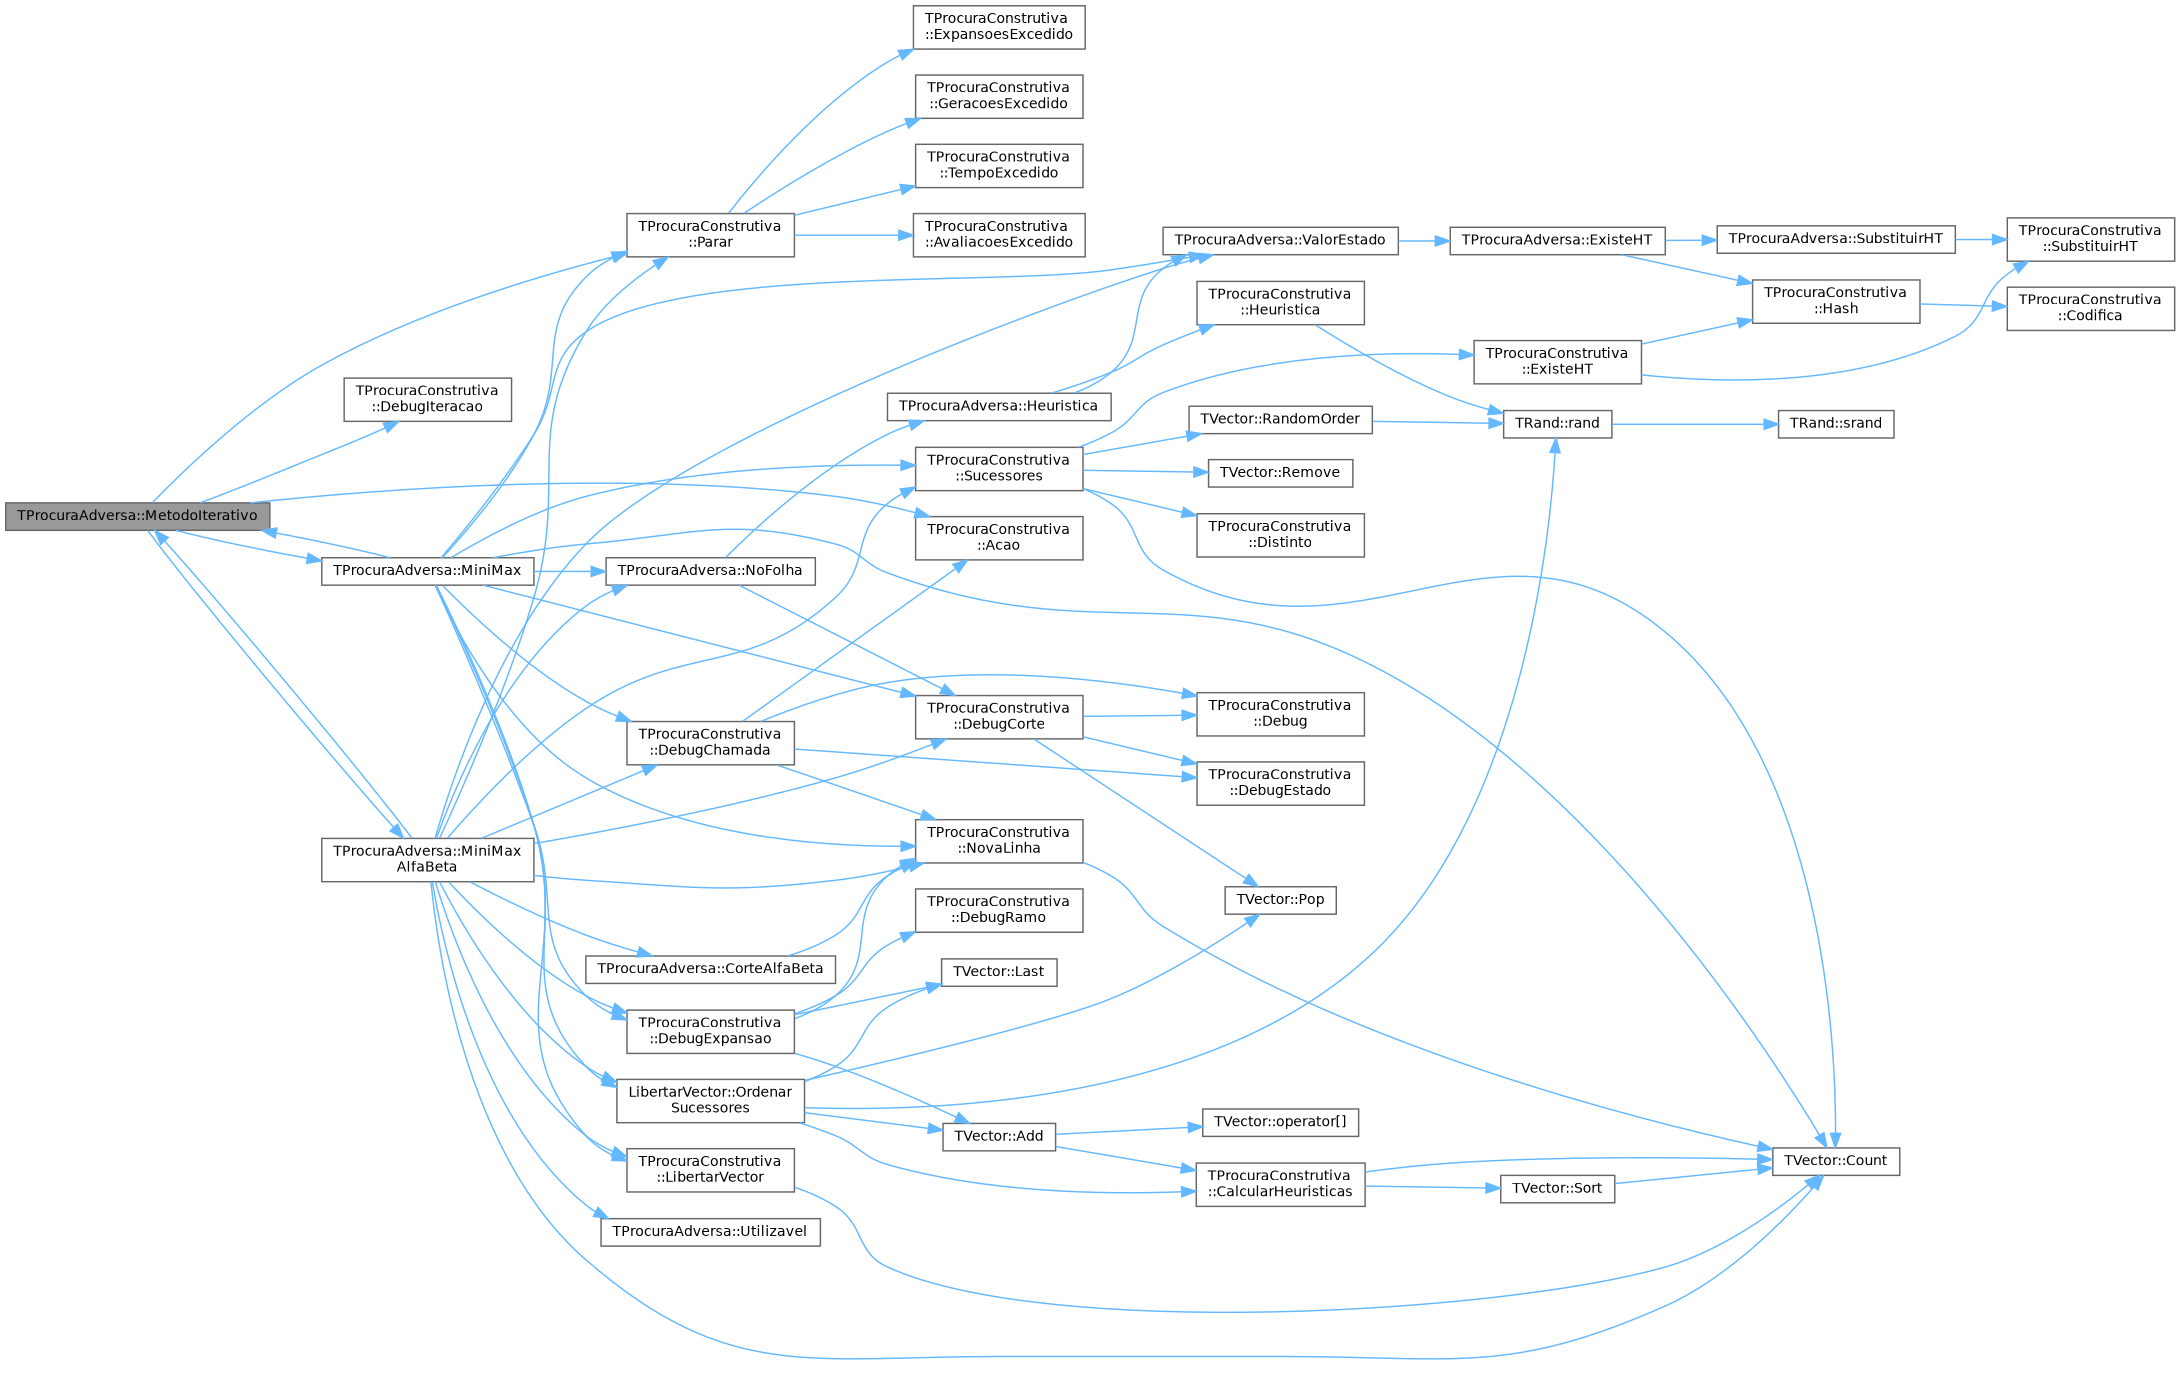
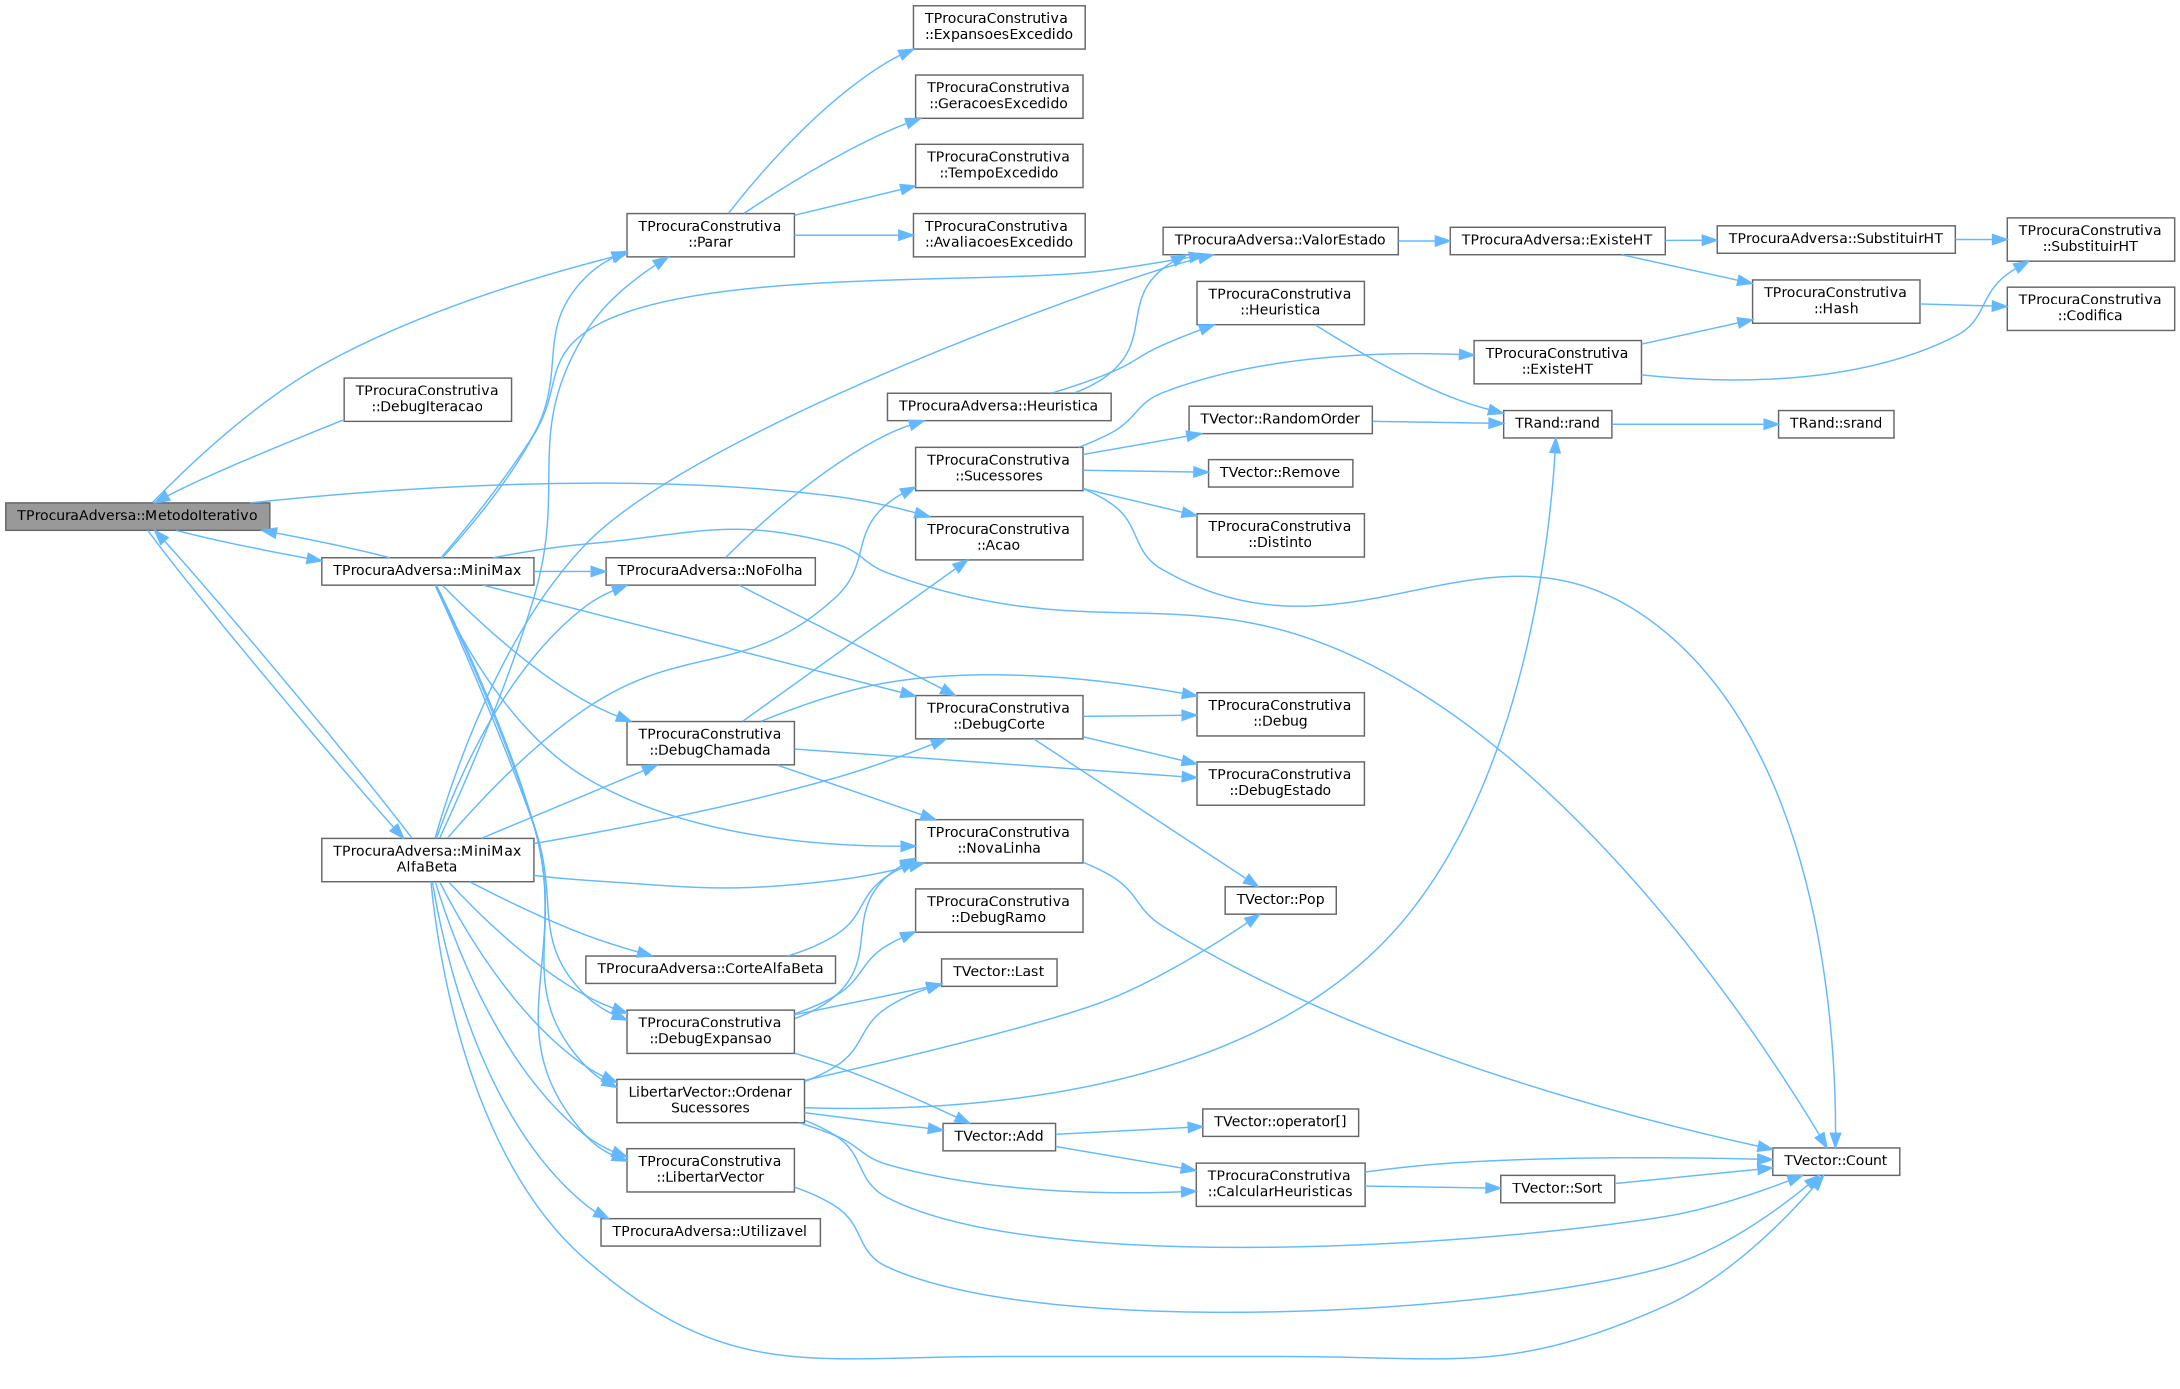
(293, 466) -> (255, 456)
(703, 475) -> none
none -> (1280, 1247)
